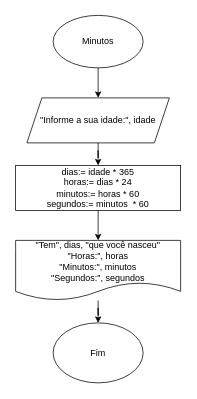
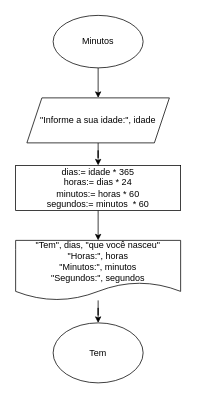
(98, 353) -> (98, 353)
